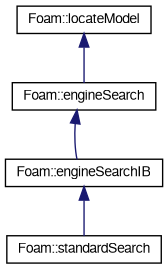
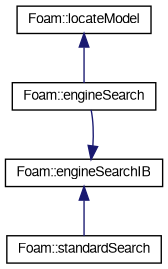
(75, 142) -> (93, 128)
